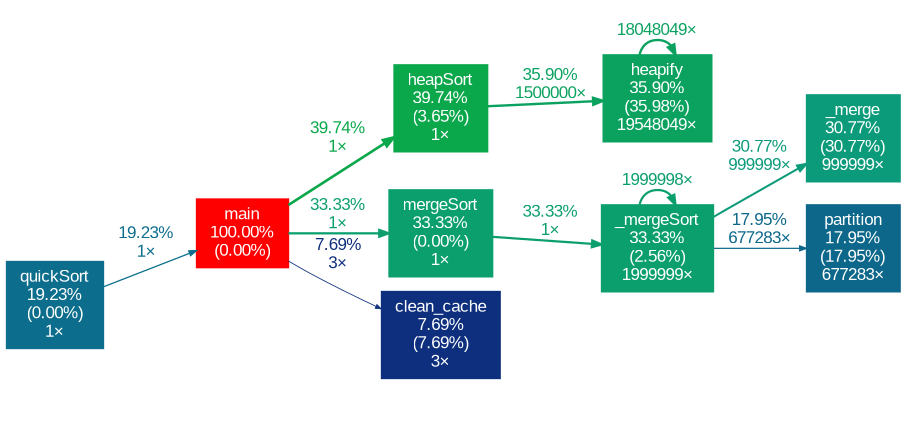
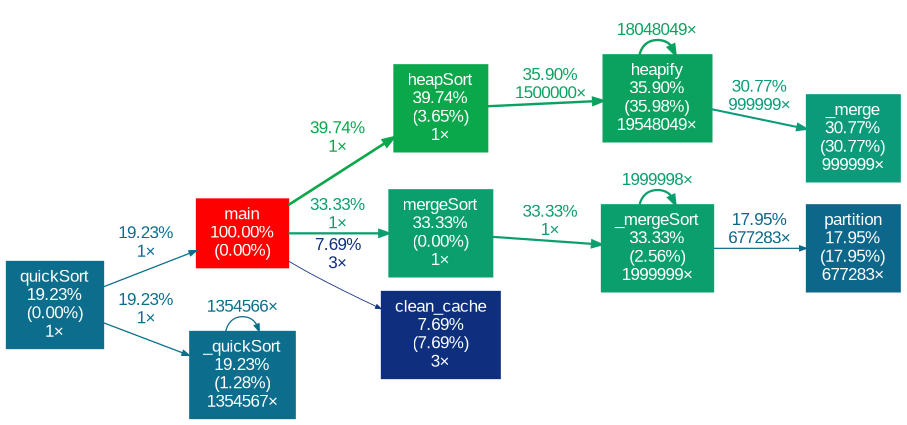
(756, 193) -> (754, 118)
none -> (242, 375)
